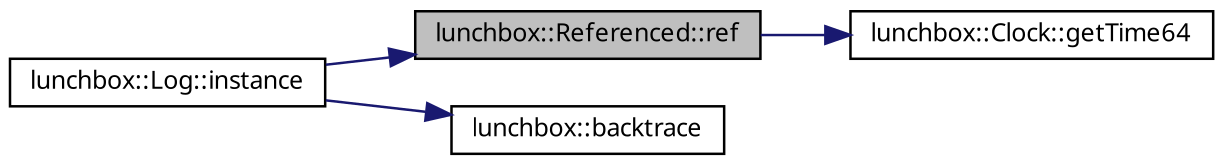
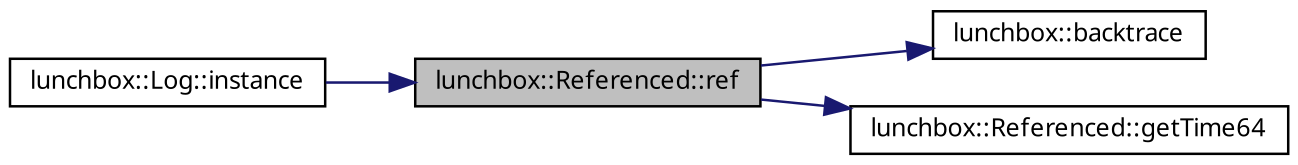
(1032, 35) -> (1069, 130)
(376, 106) -> (834, 58)
